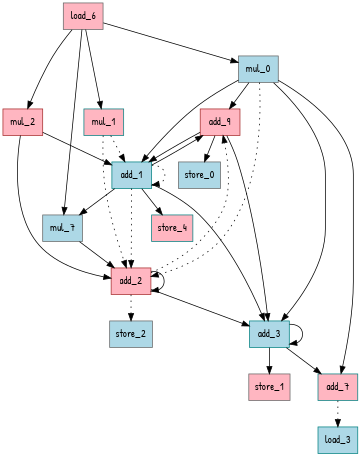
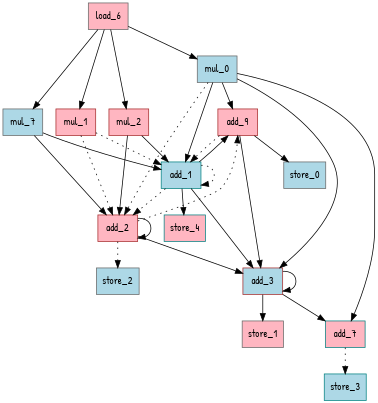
(104, 122) -> (76, 122)
(178, 145) -> (208, 146)
(100, 200) -> (98, 152)
(269, 334) -> (263, 281)
(338, 440) -> (345, 387)
